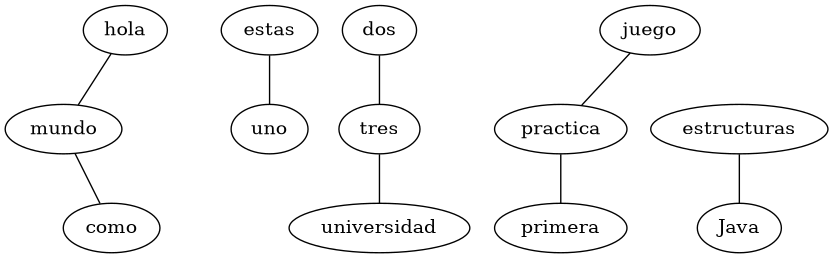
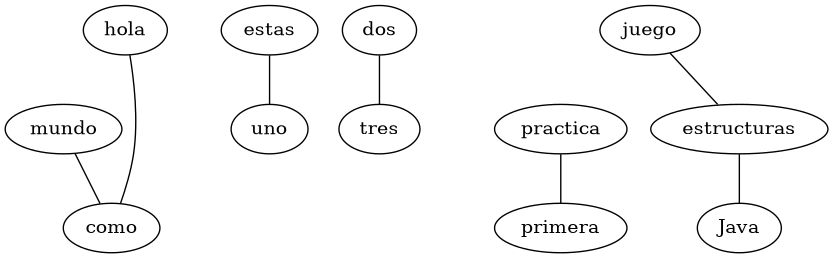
(95, 79) -> (136, 130)
(606, 79) -> (694, 79)
(379, 228) -> none
